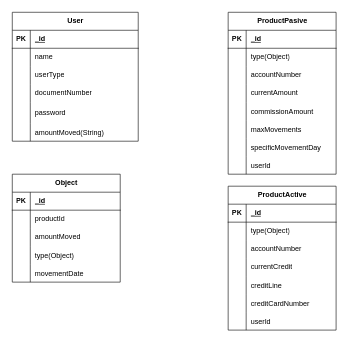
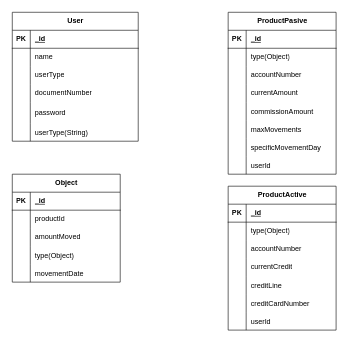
(72, 133) -> (66, 133)
